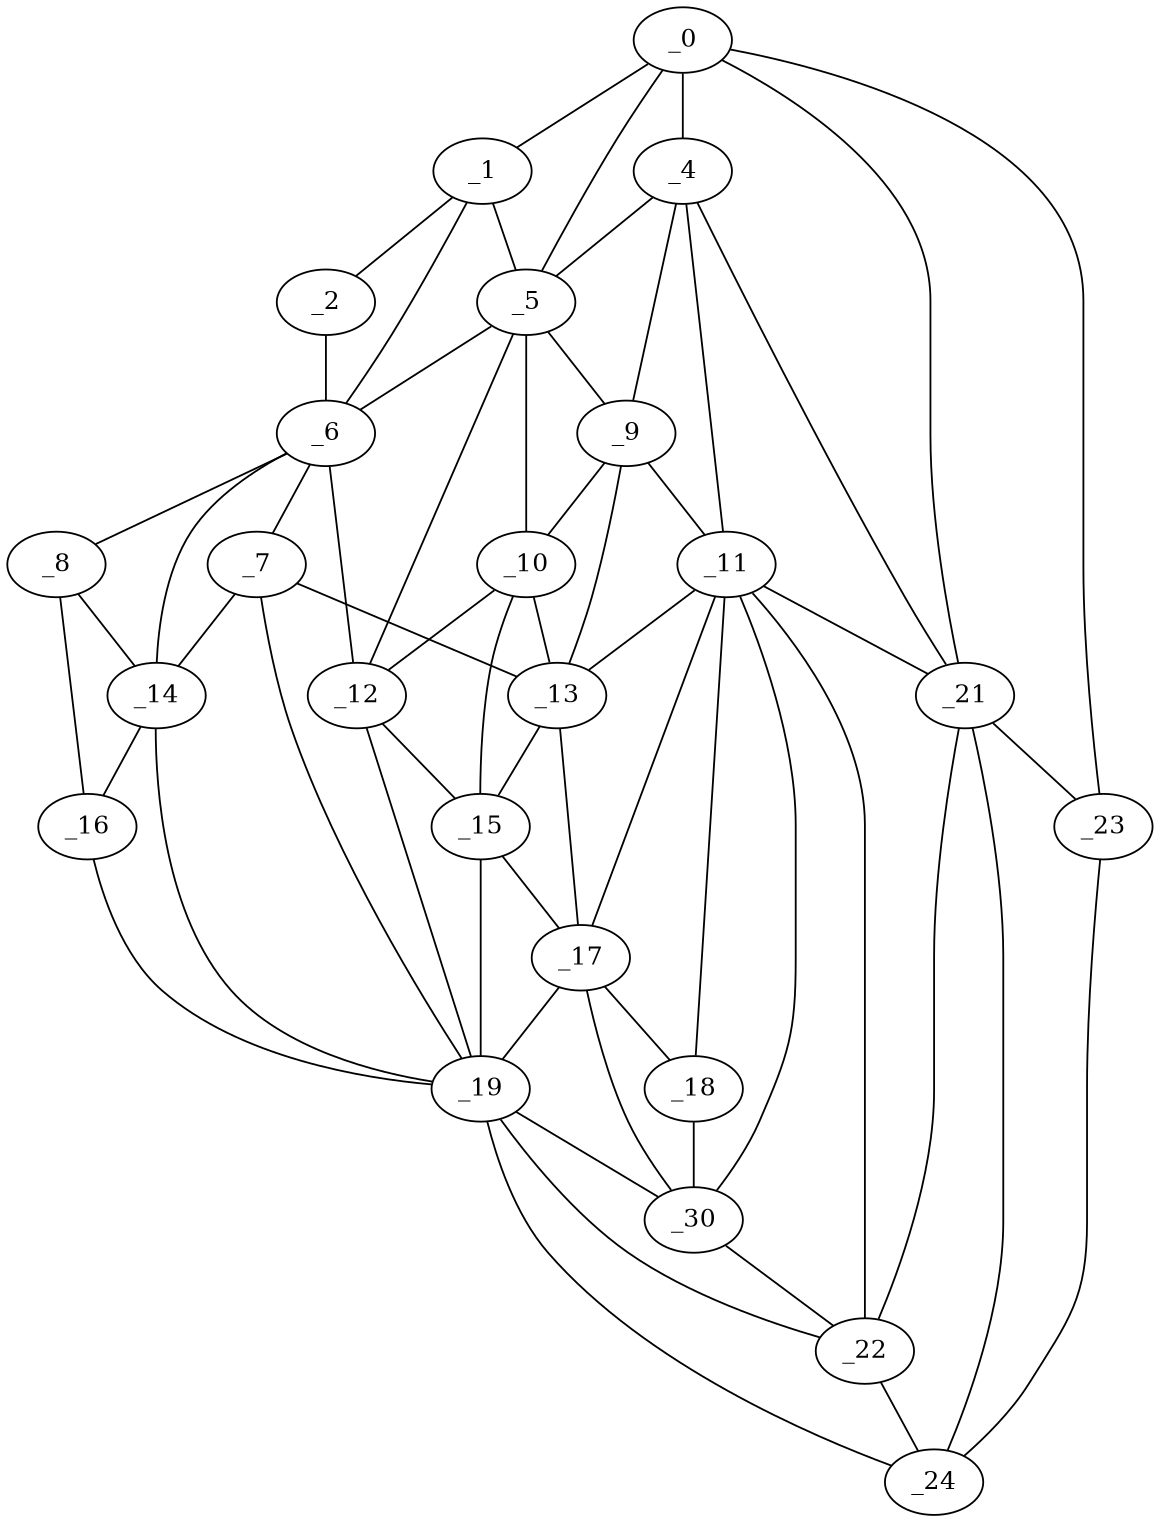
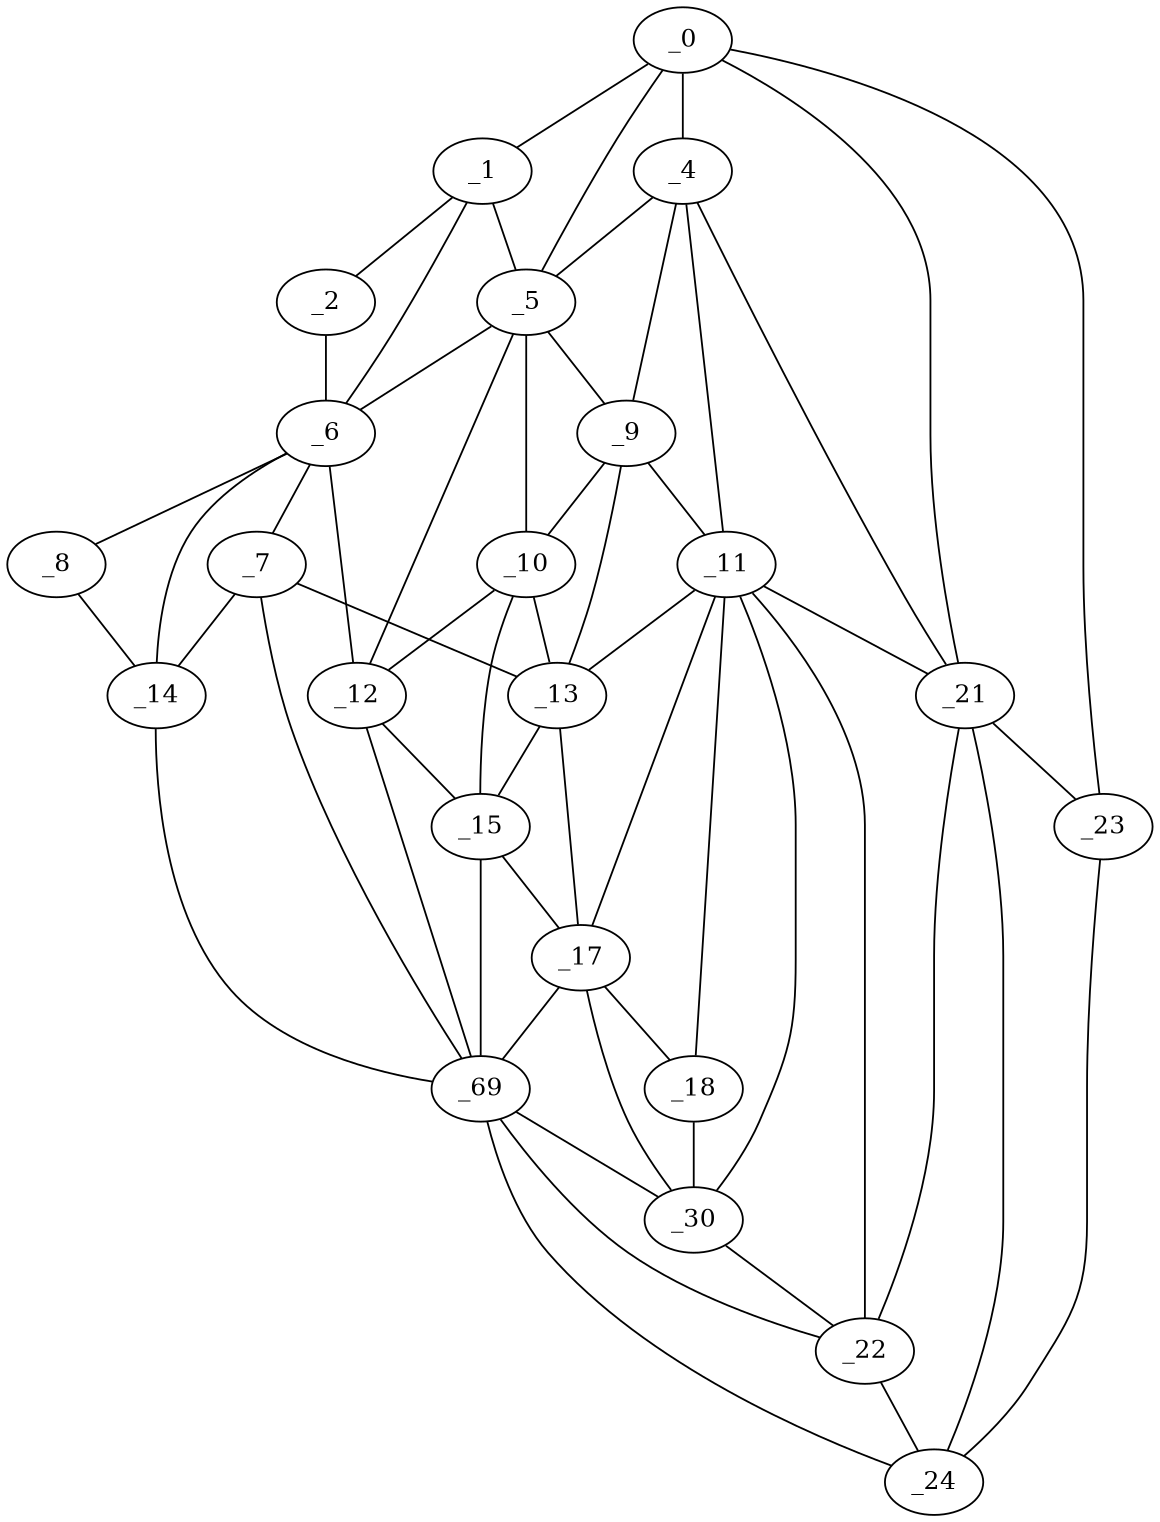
(87, 827) -> none
(481, 1089) -> (481, 1089)
